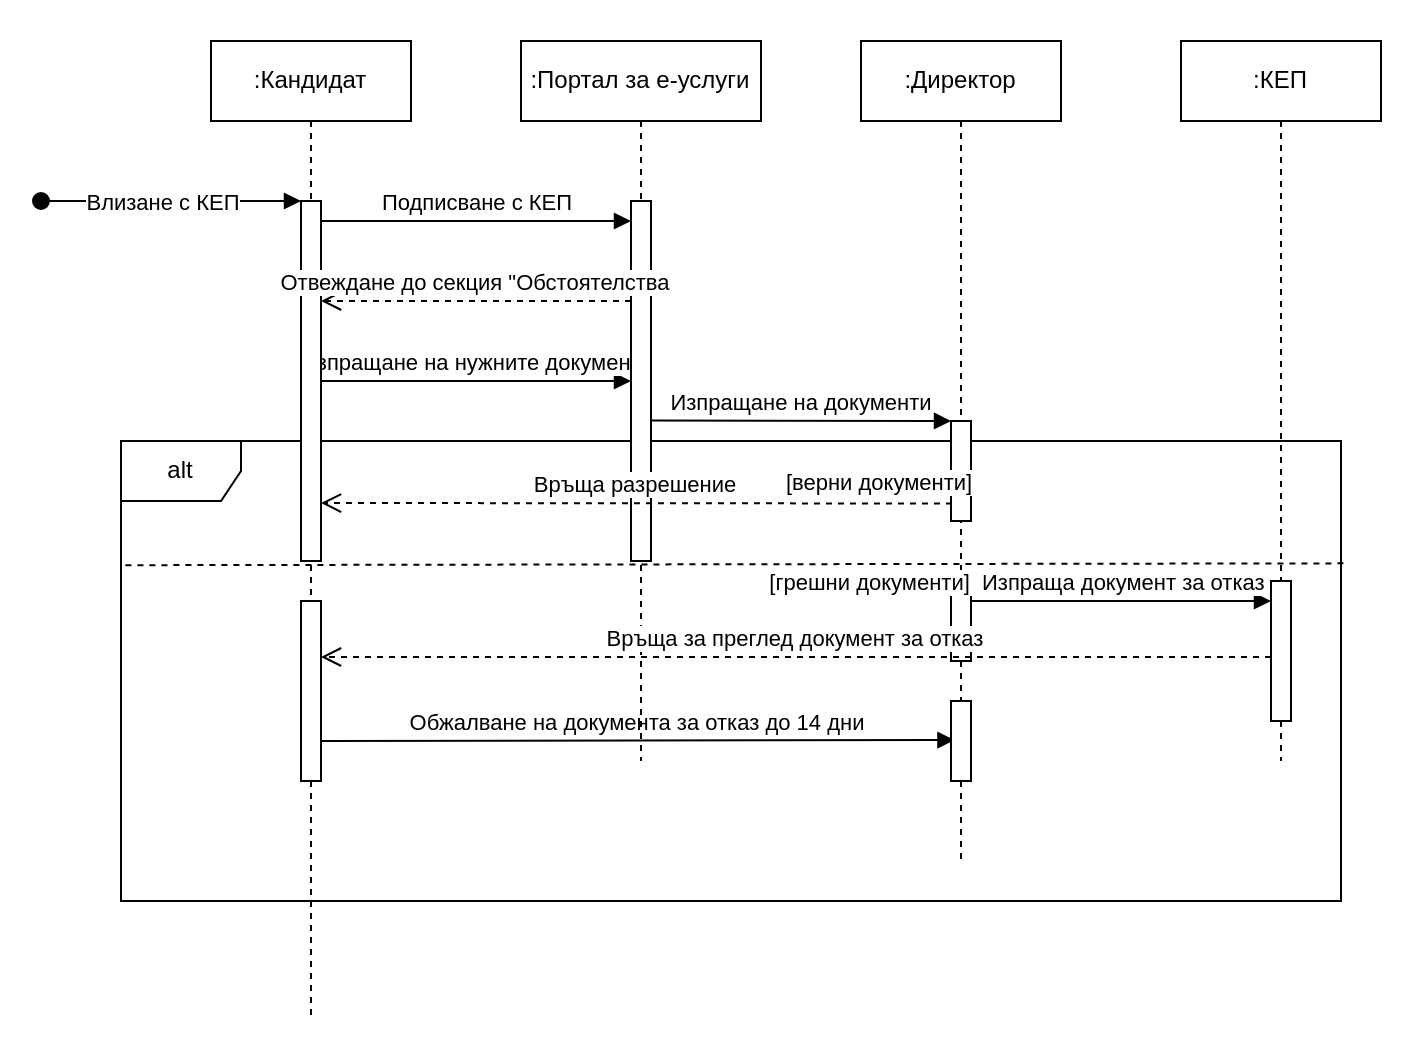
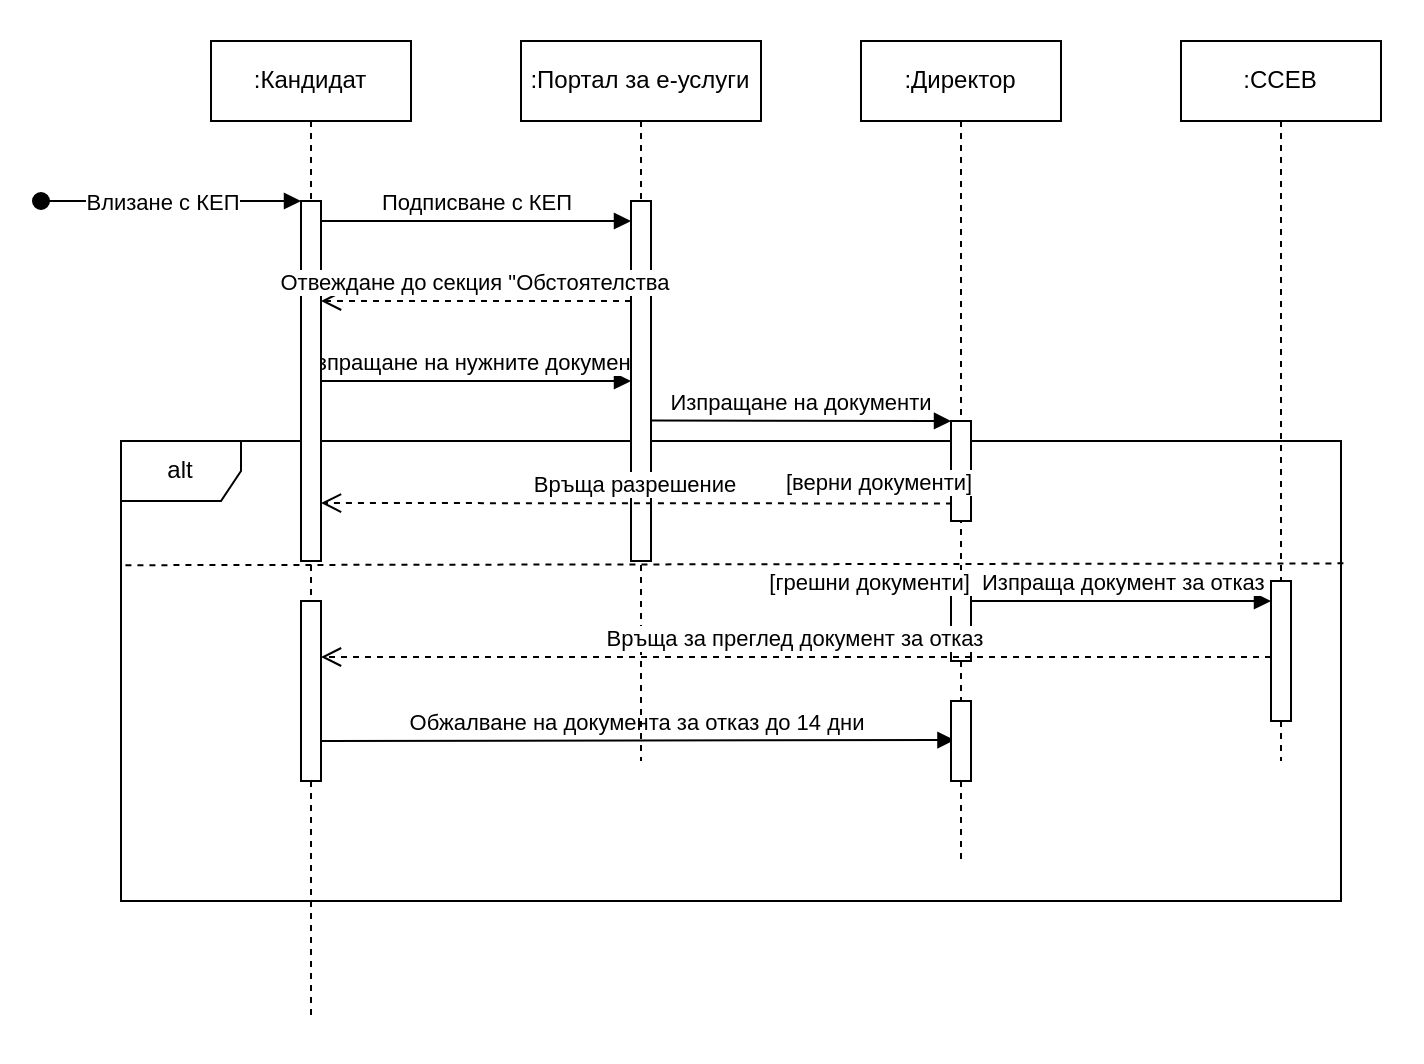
(1281, 81) -> (1281, 81)
